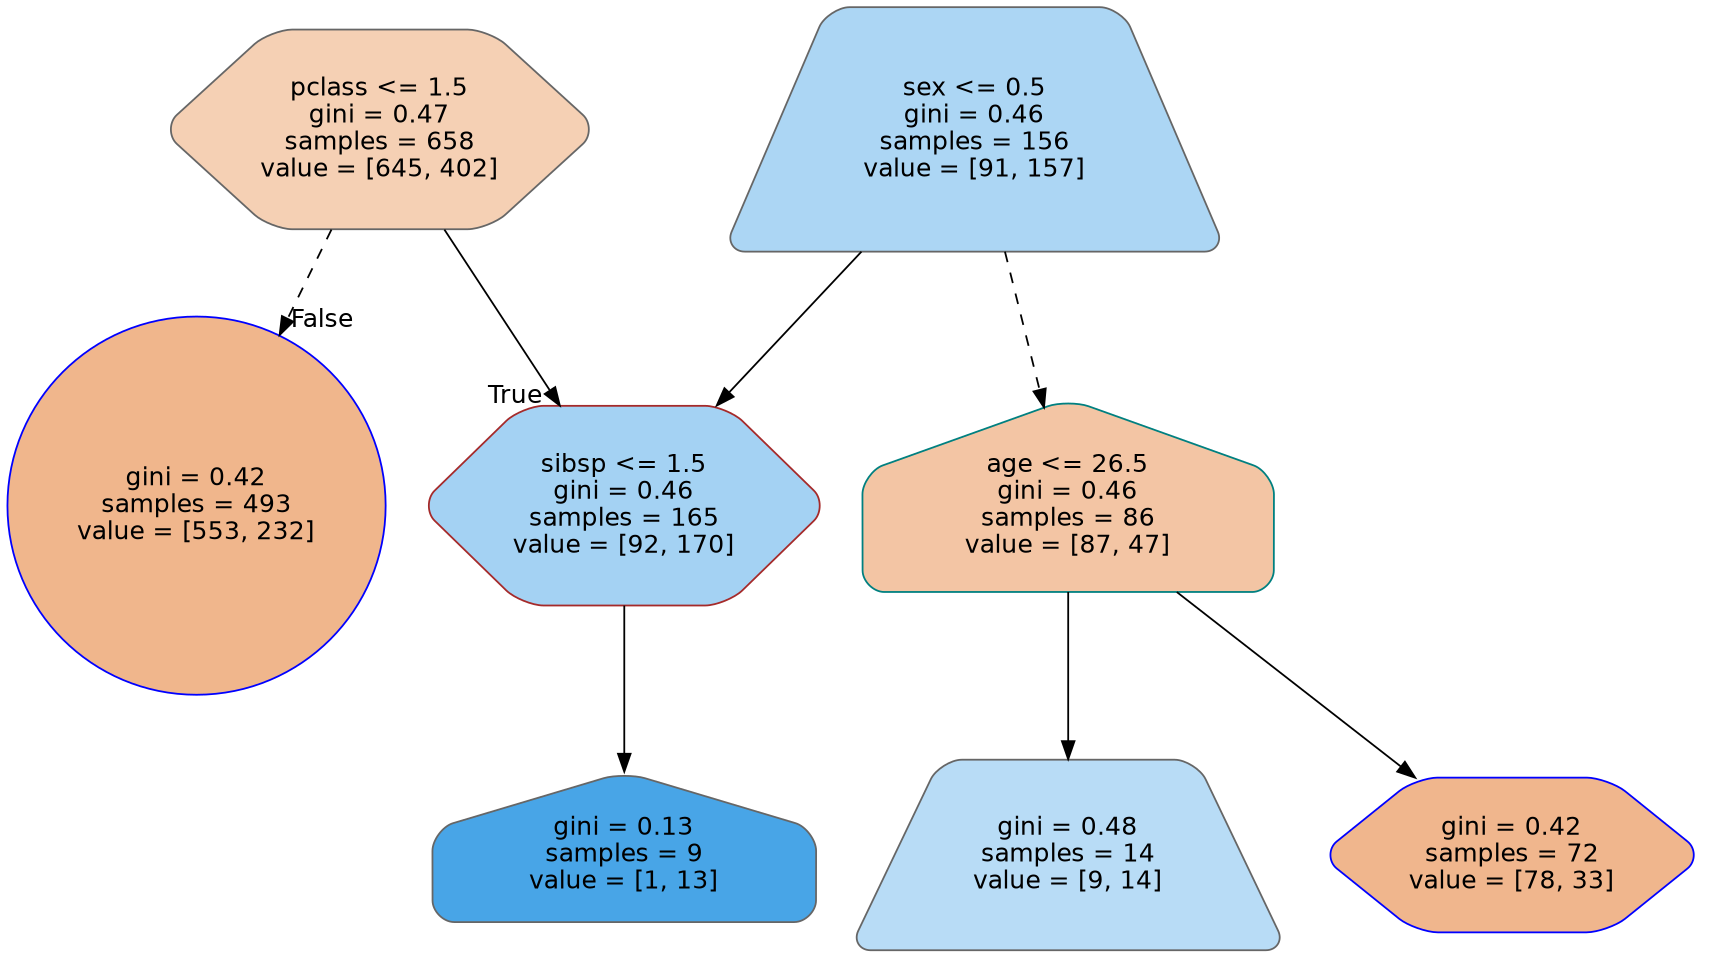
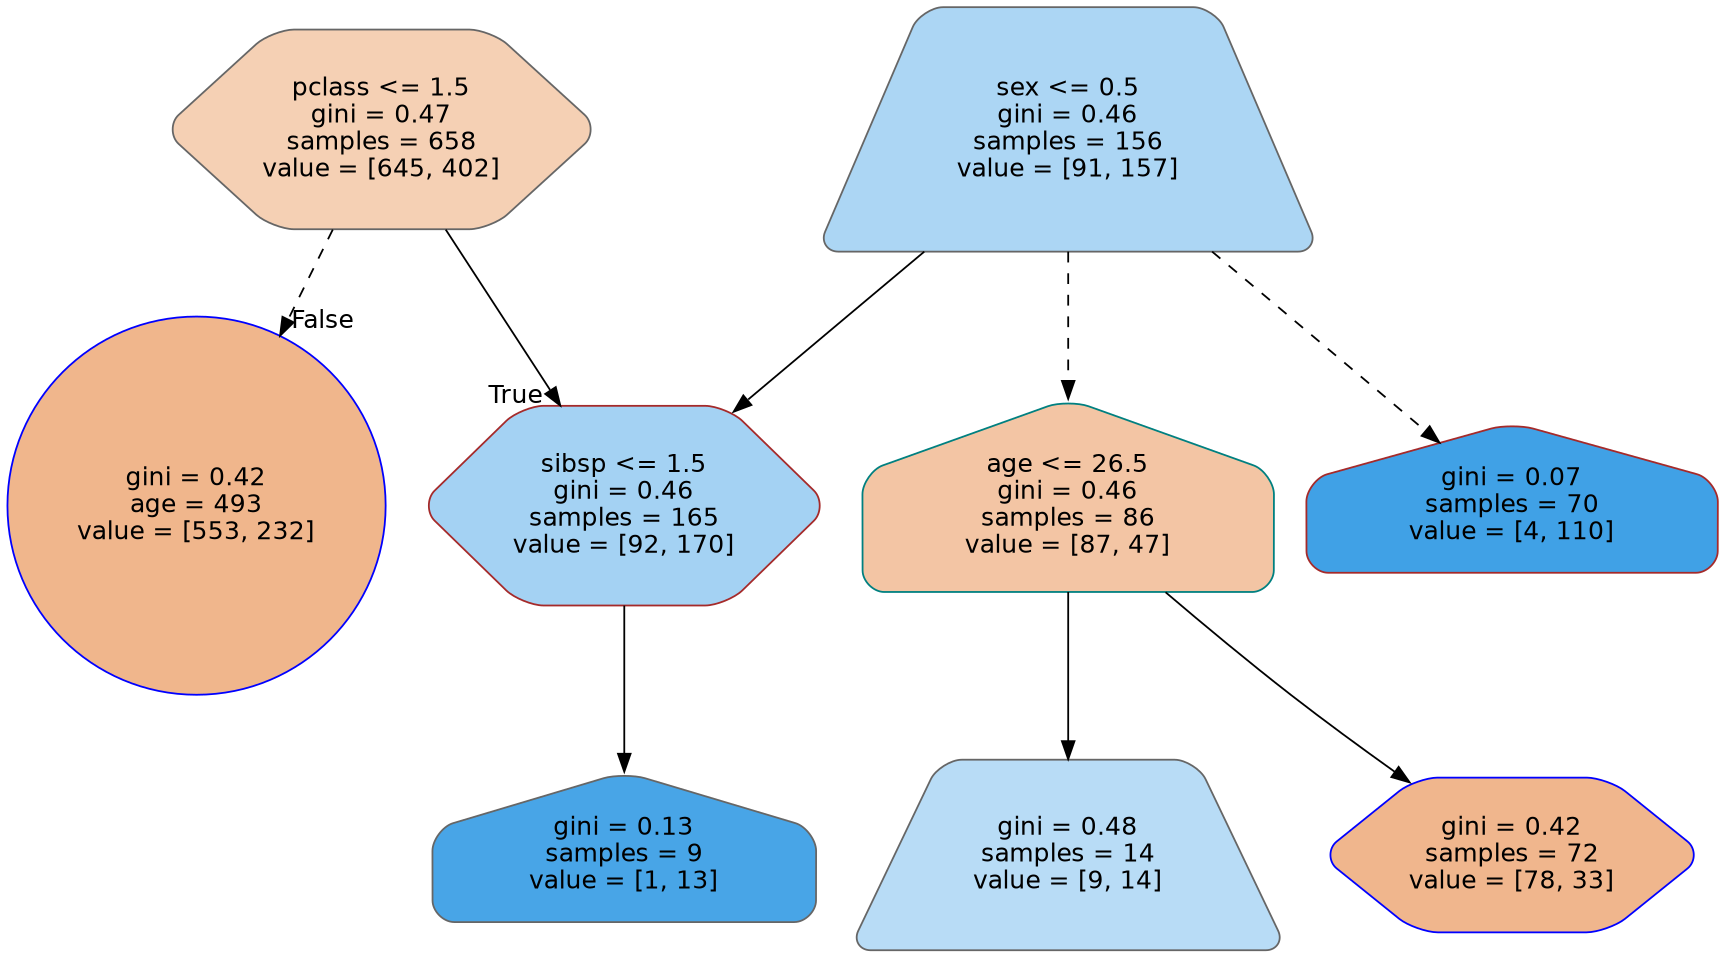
(197, 506) -> (197, 506)
none -> (1512, 506)
